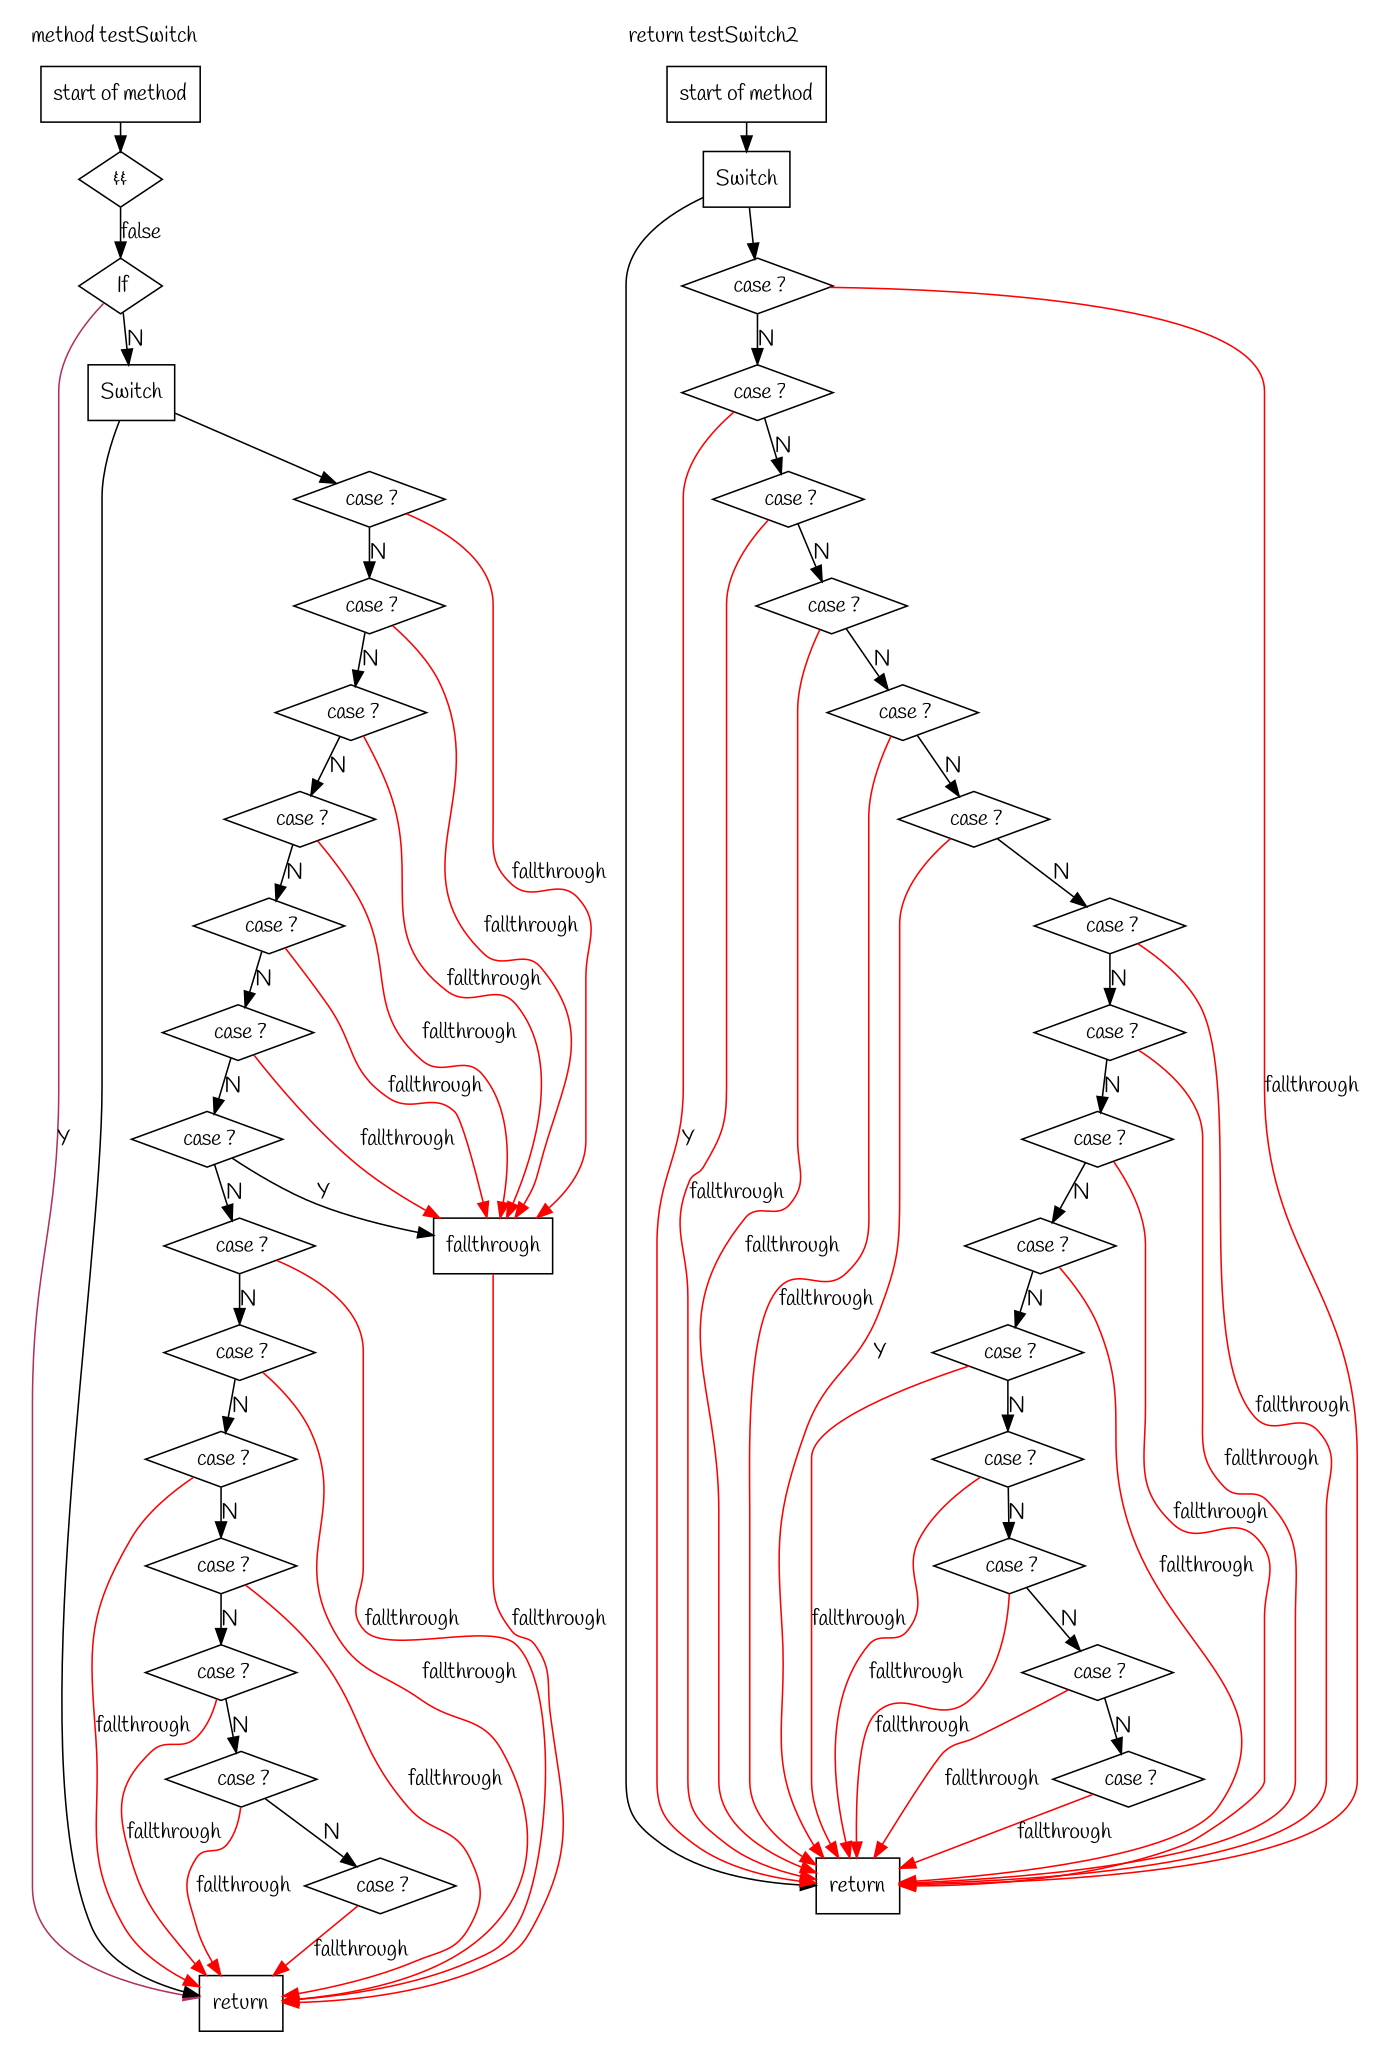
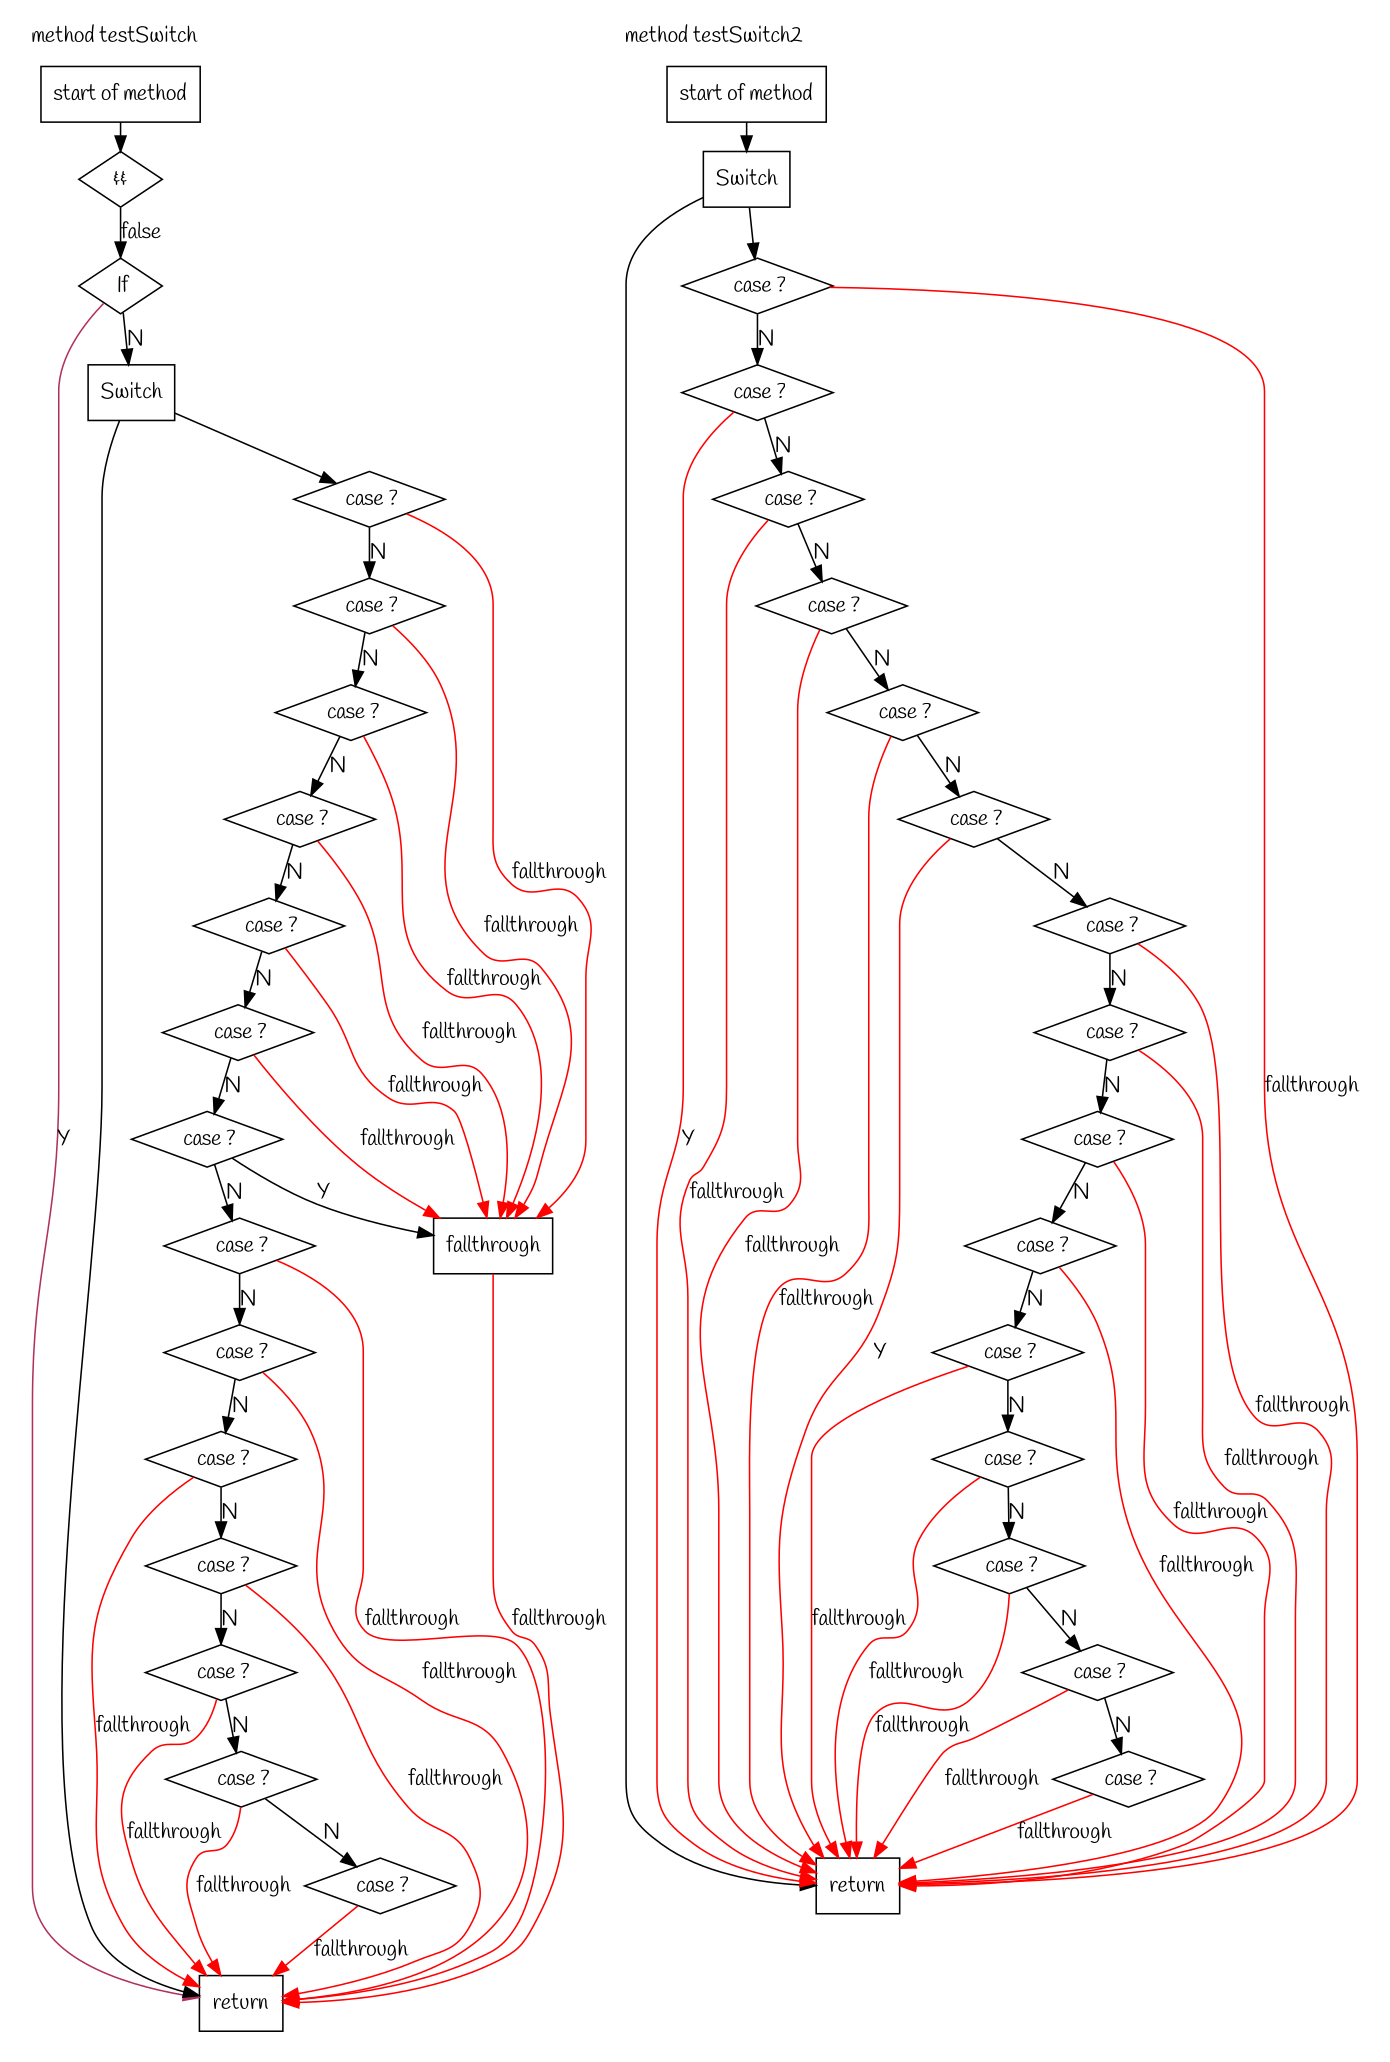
(714, 36) -> (714, 36)
